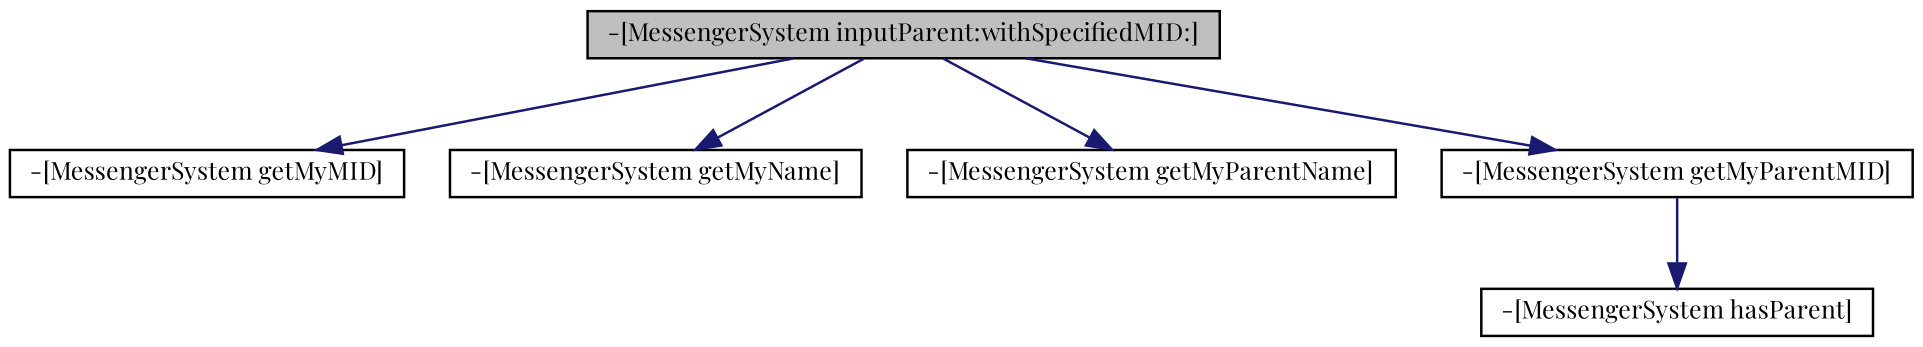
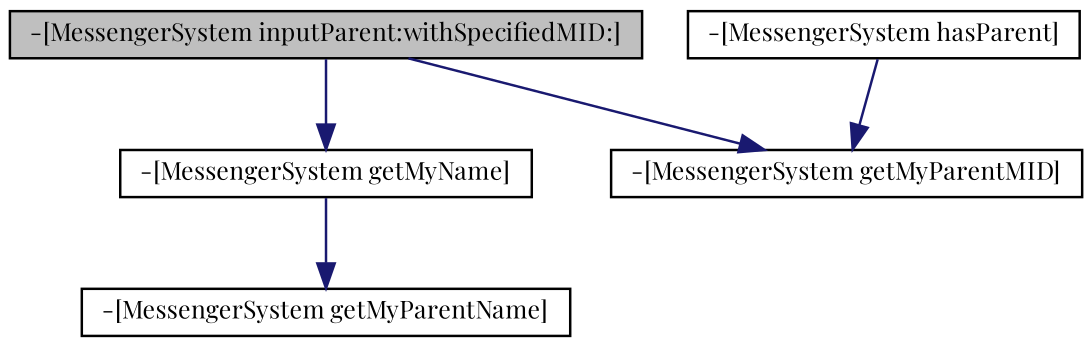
(1016, 98) -> (326, 230)
(207, 174) -> none
(1677, 230) -> (868, 92)
